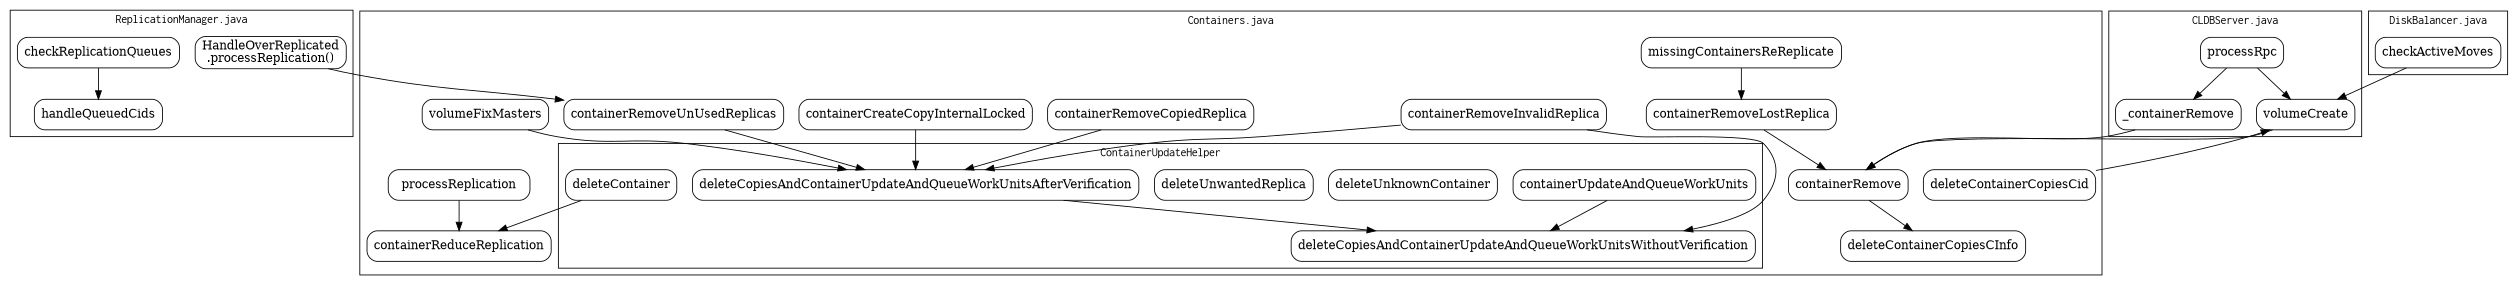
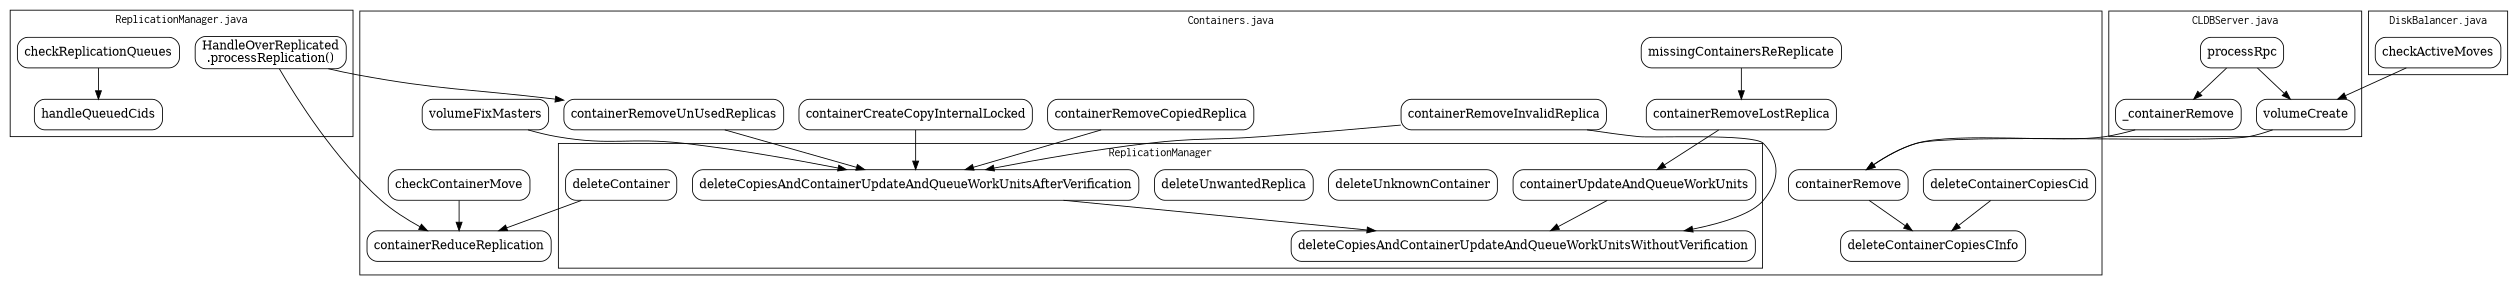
(1791, 147) -> (1689, 149)
(1160, 153) -> (1160, 153)
(2179, 154) -> (1975, 213)
none -> (340, 157)
(459, 185) -> (459, 185)
